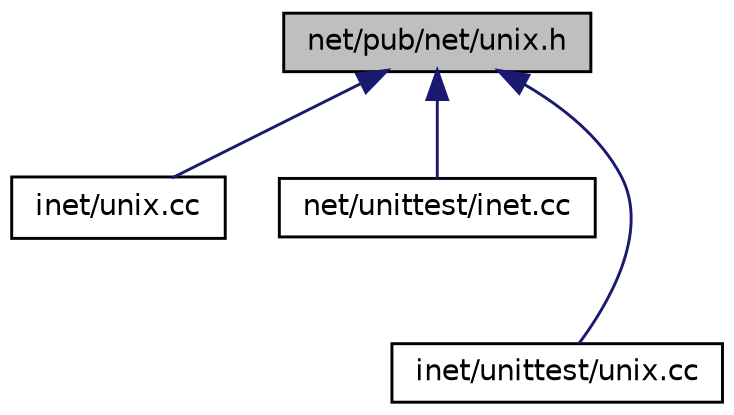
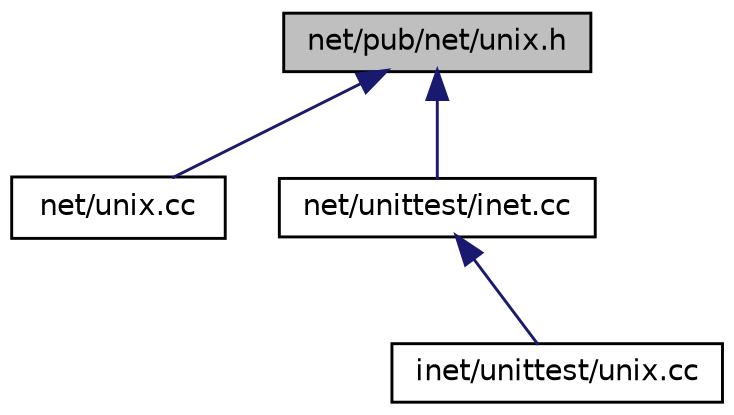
(629, 198) -> (506, 302)
(118, 208) -> (118, 208)
